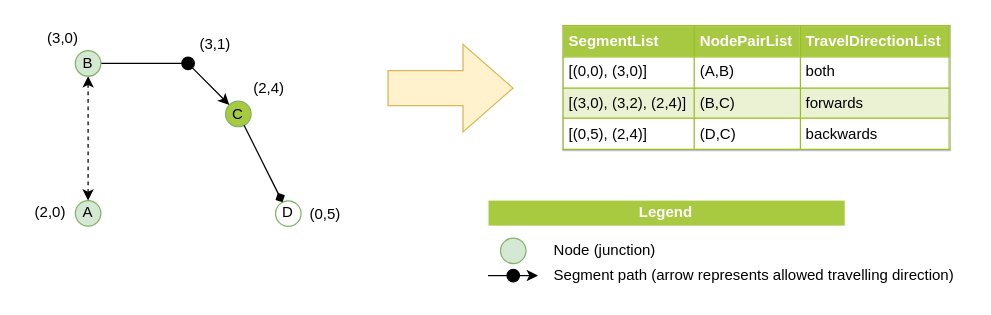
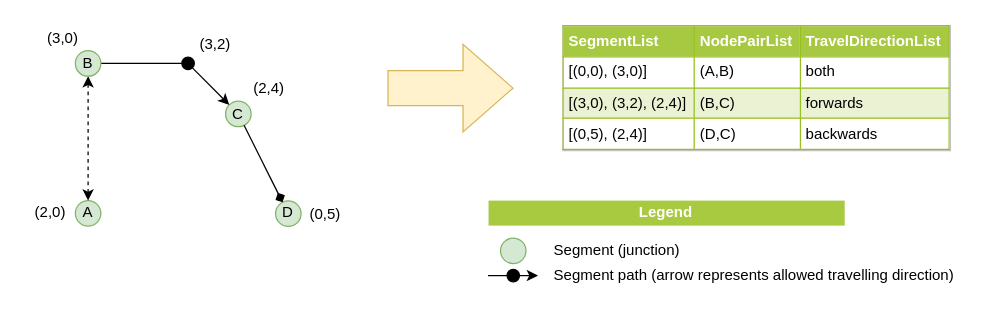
(216, 44) -> (216, 44)
(238, 114) -> (238, 114)
(288, 214) -> (288, 214)
(613, 251) -> (626, 251)
